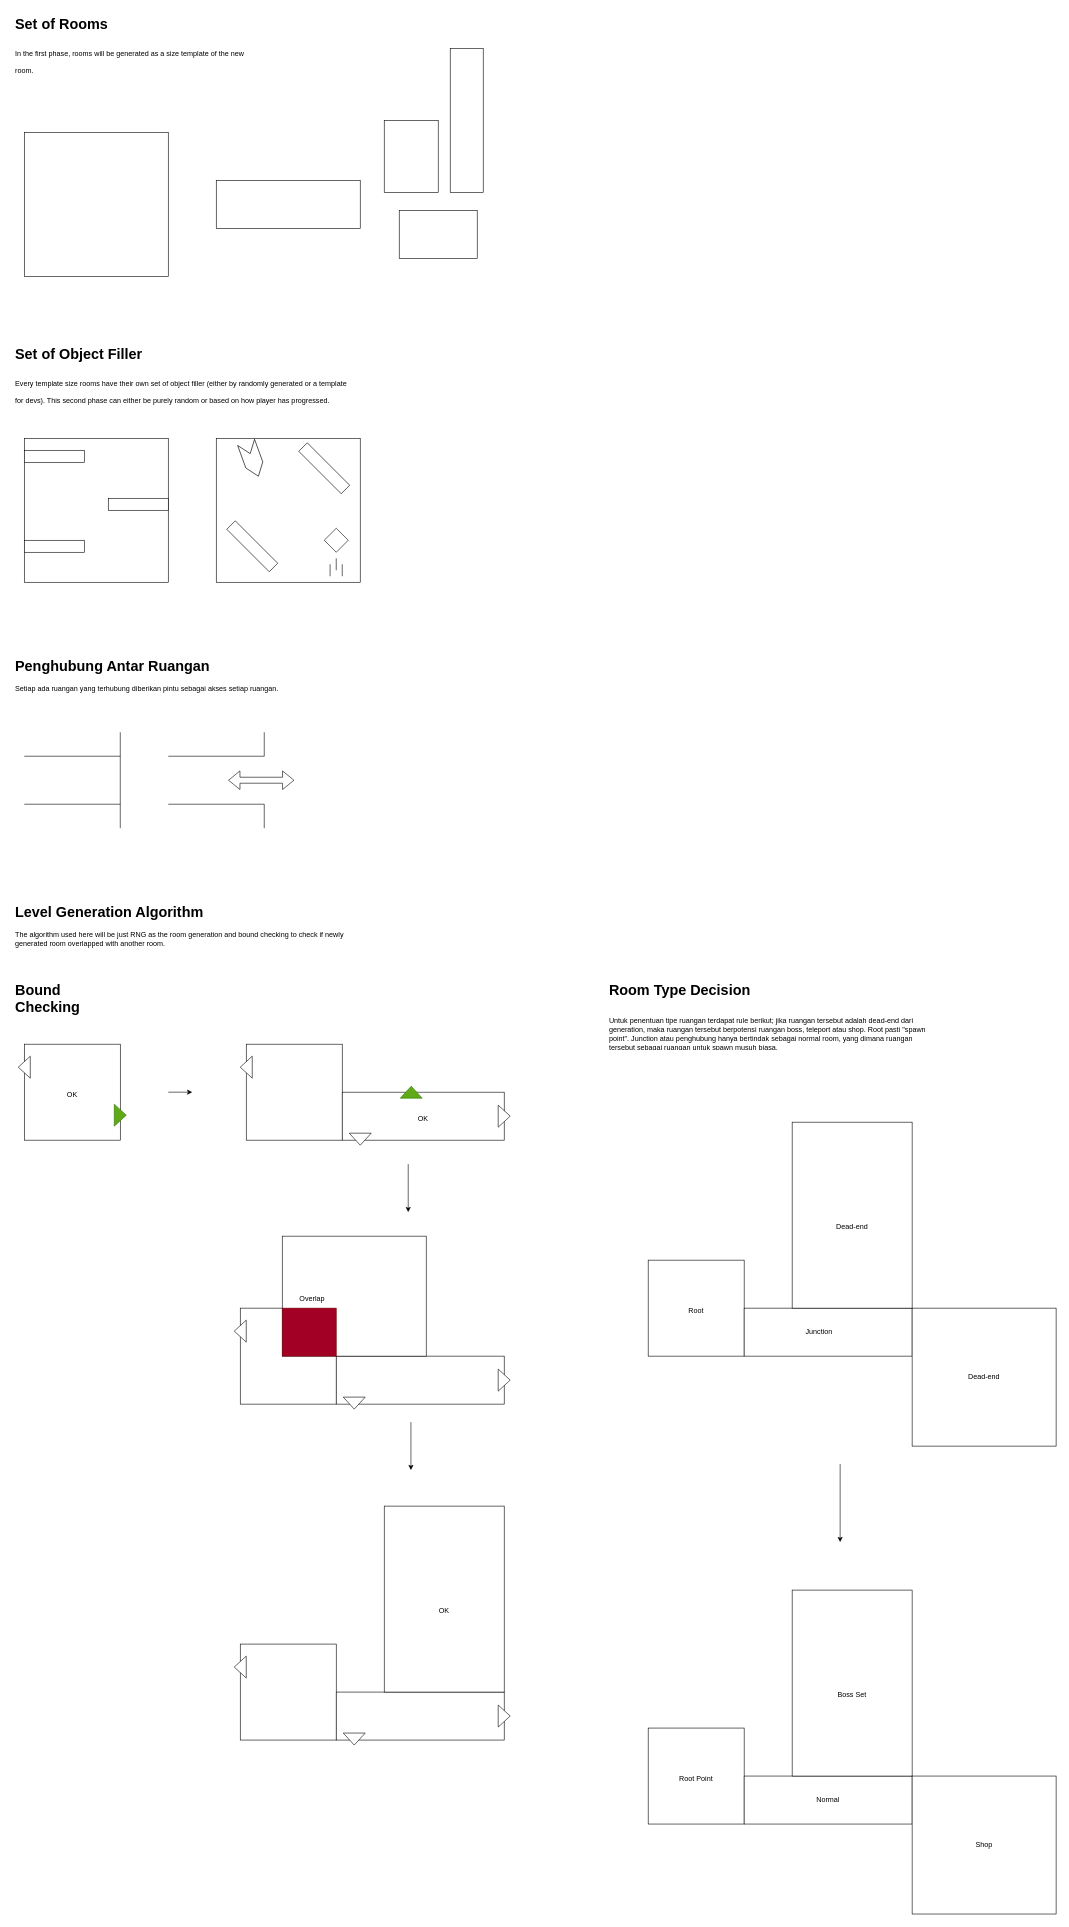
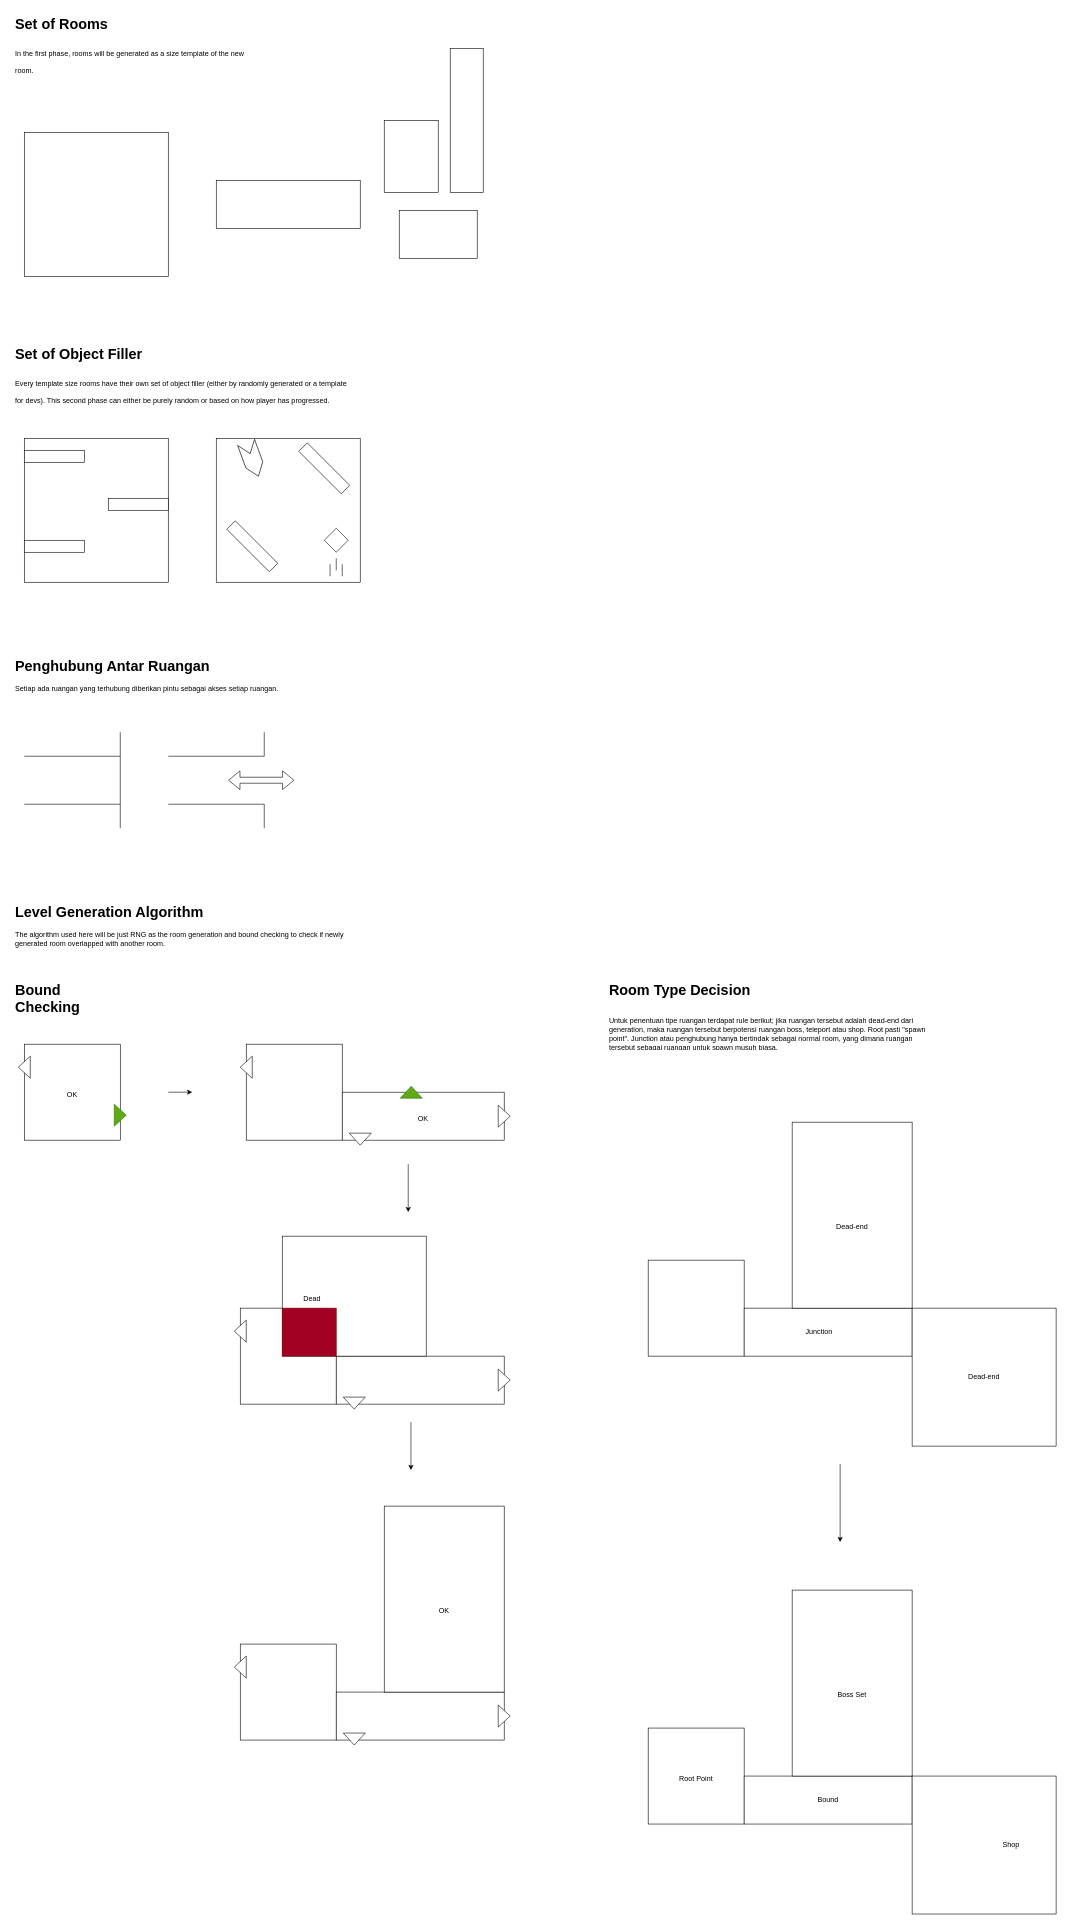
(312, 1299) -> (312, 1299)
(696, 1311) -> none
(828, 1800) -> (828, 1800)
(984, 1845) -> (1011, 1845)
